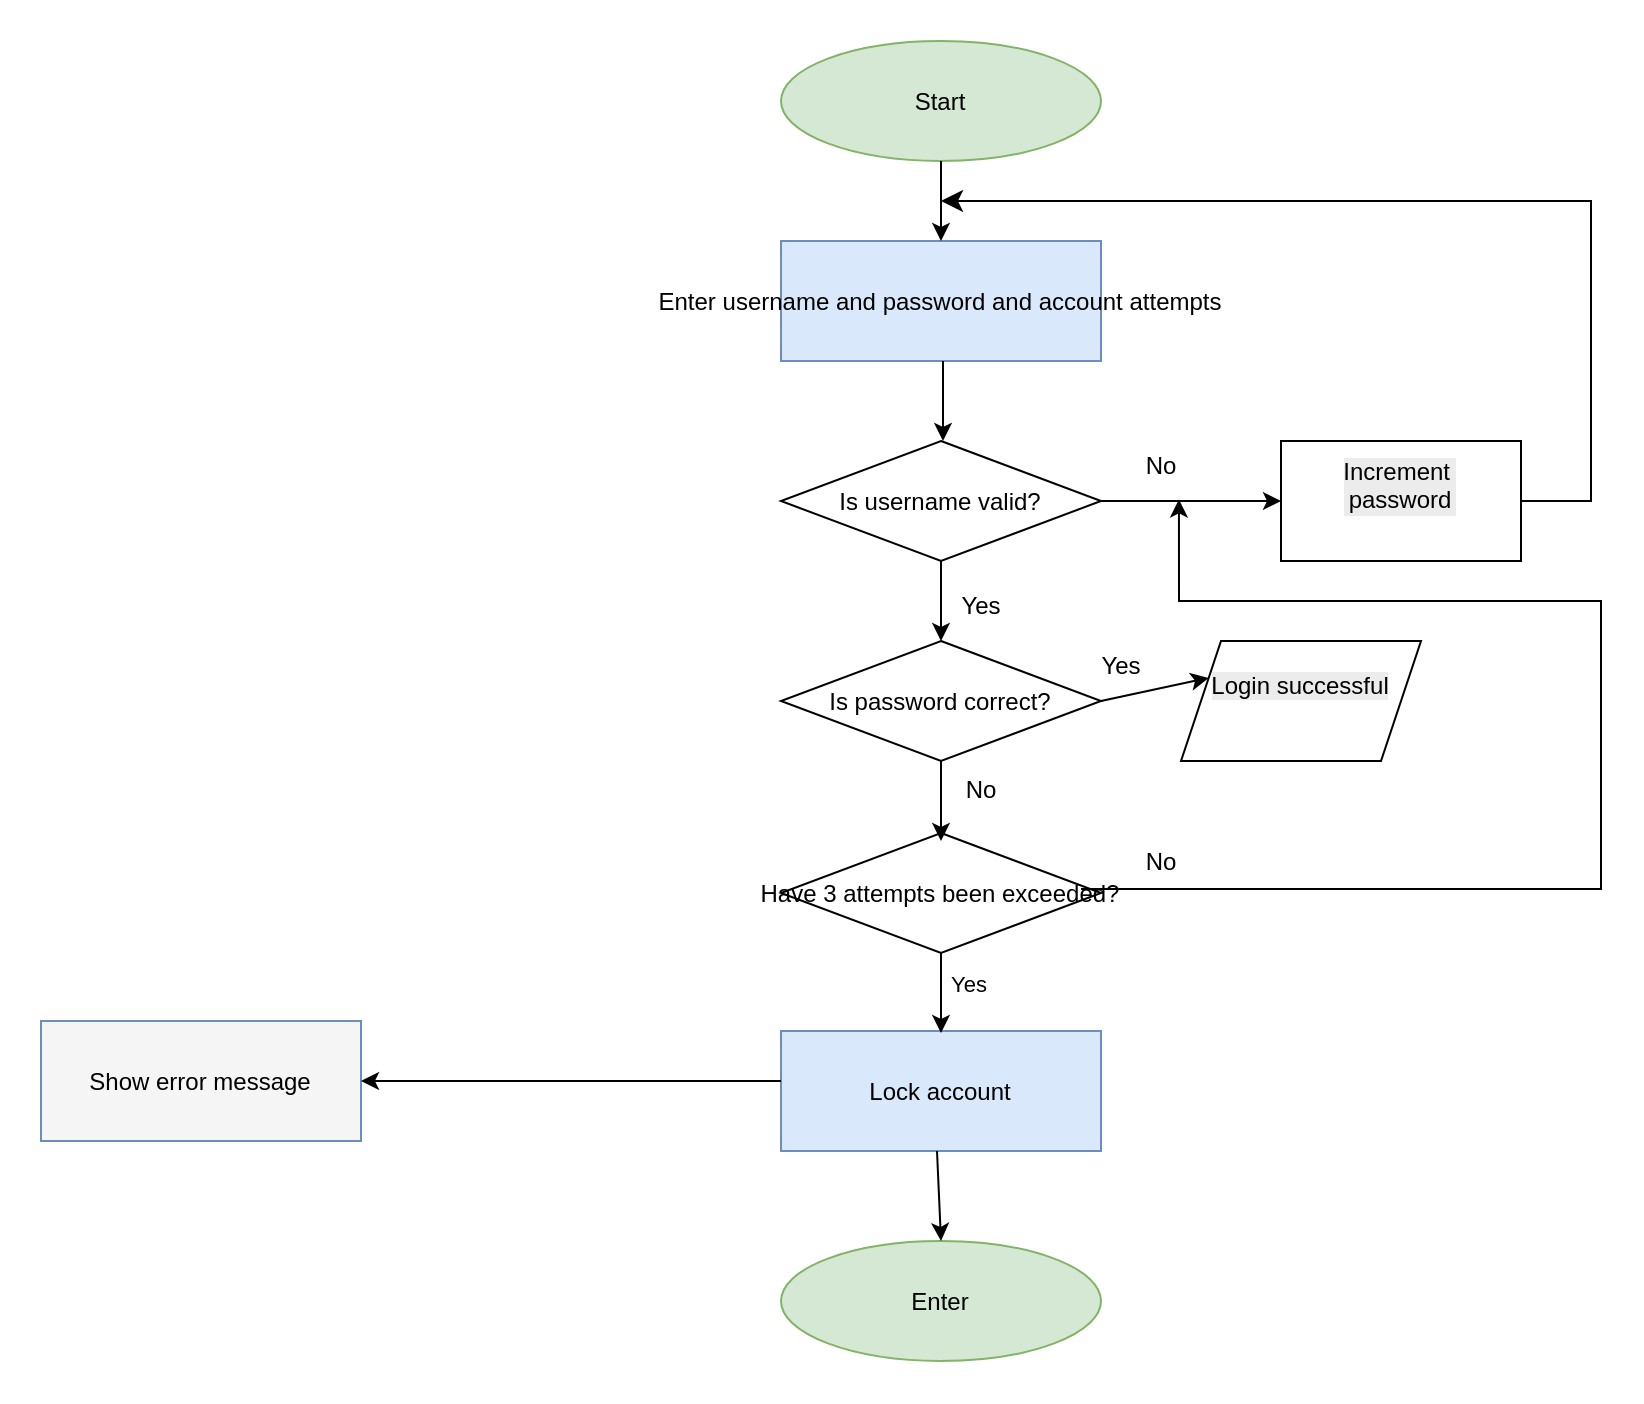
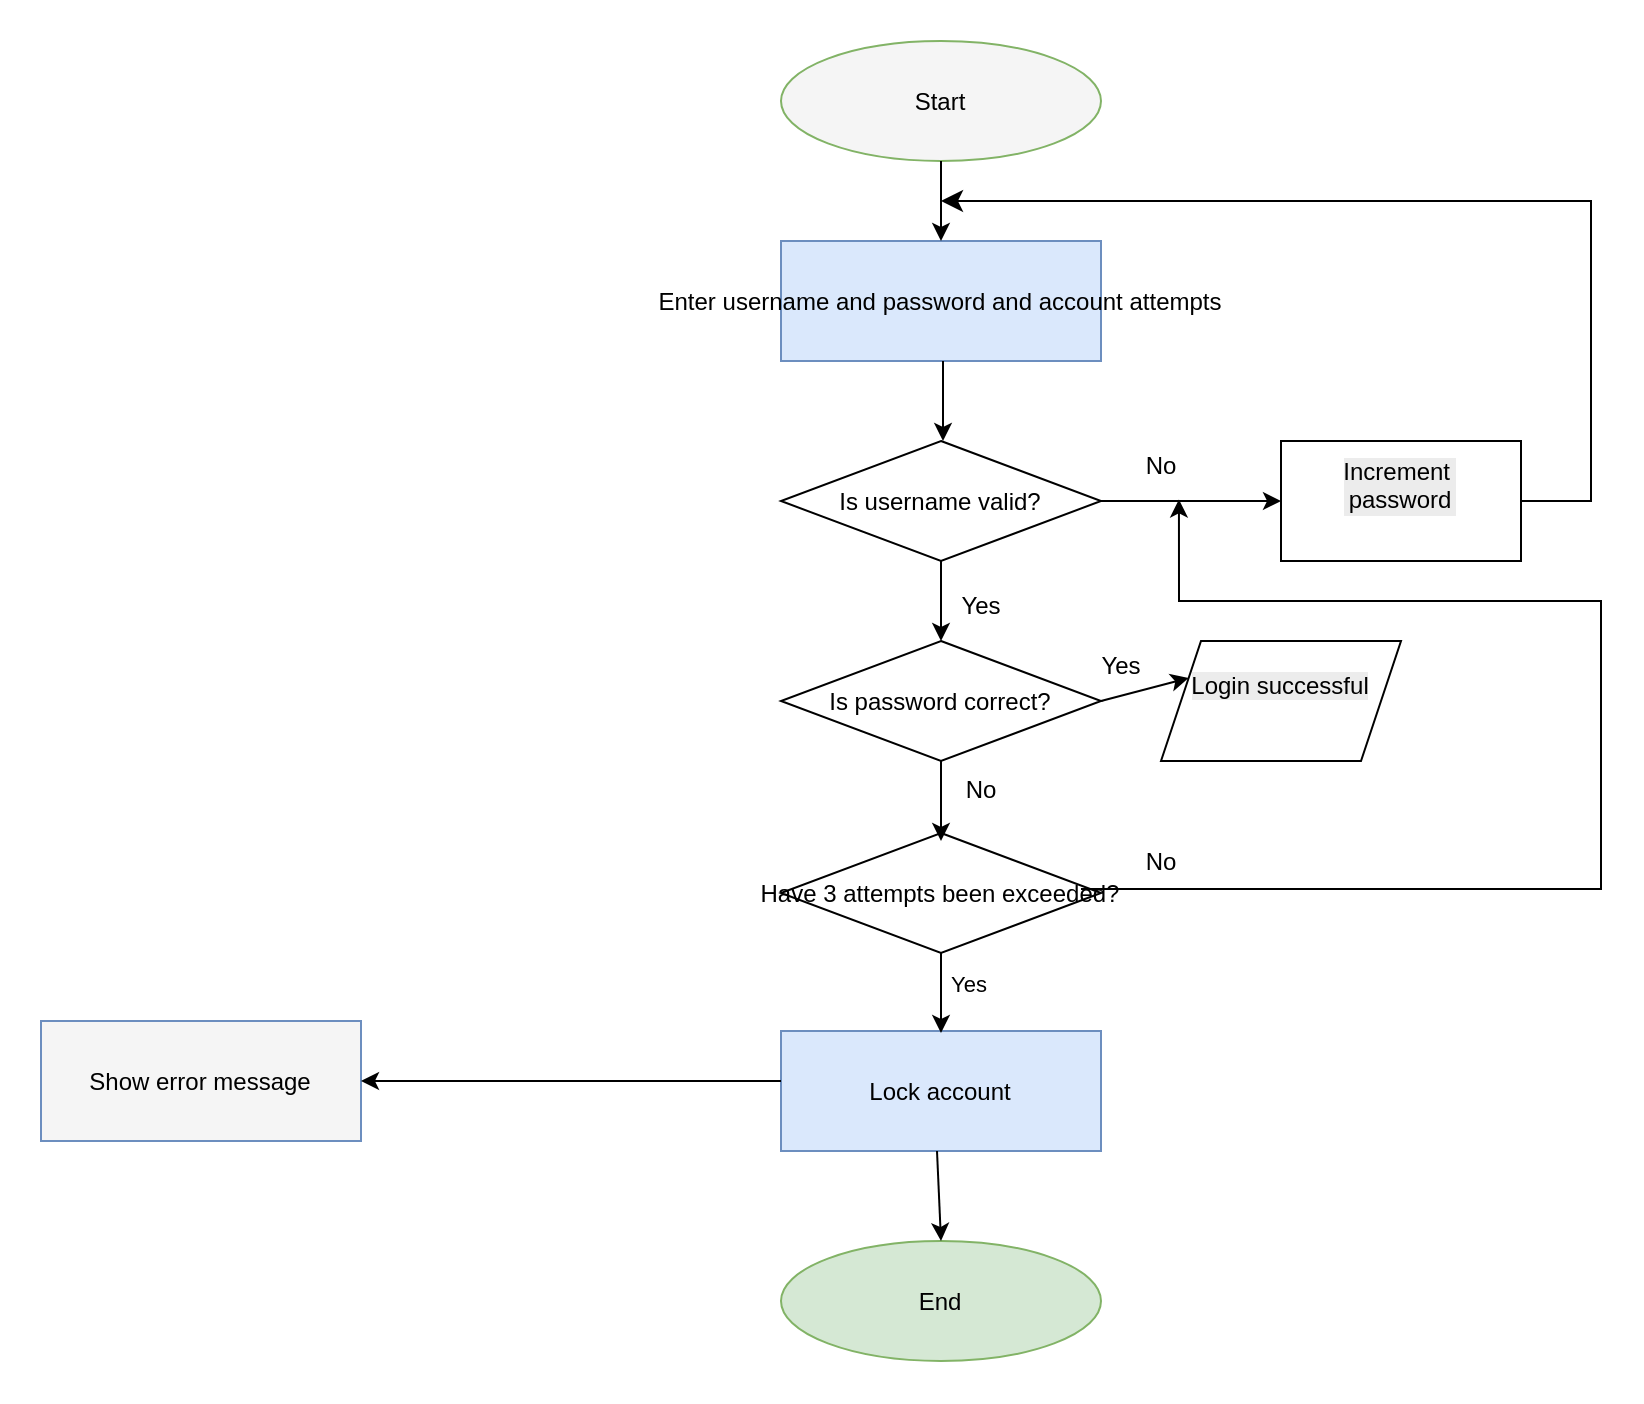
(941, 101) -> (941, 101)
(1301, 701) -> (1281, 701)
(940, 1302) -> (940, 1302)
